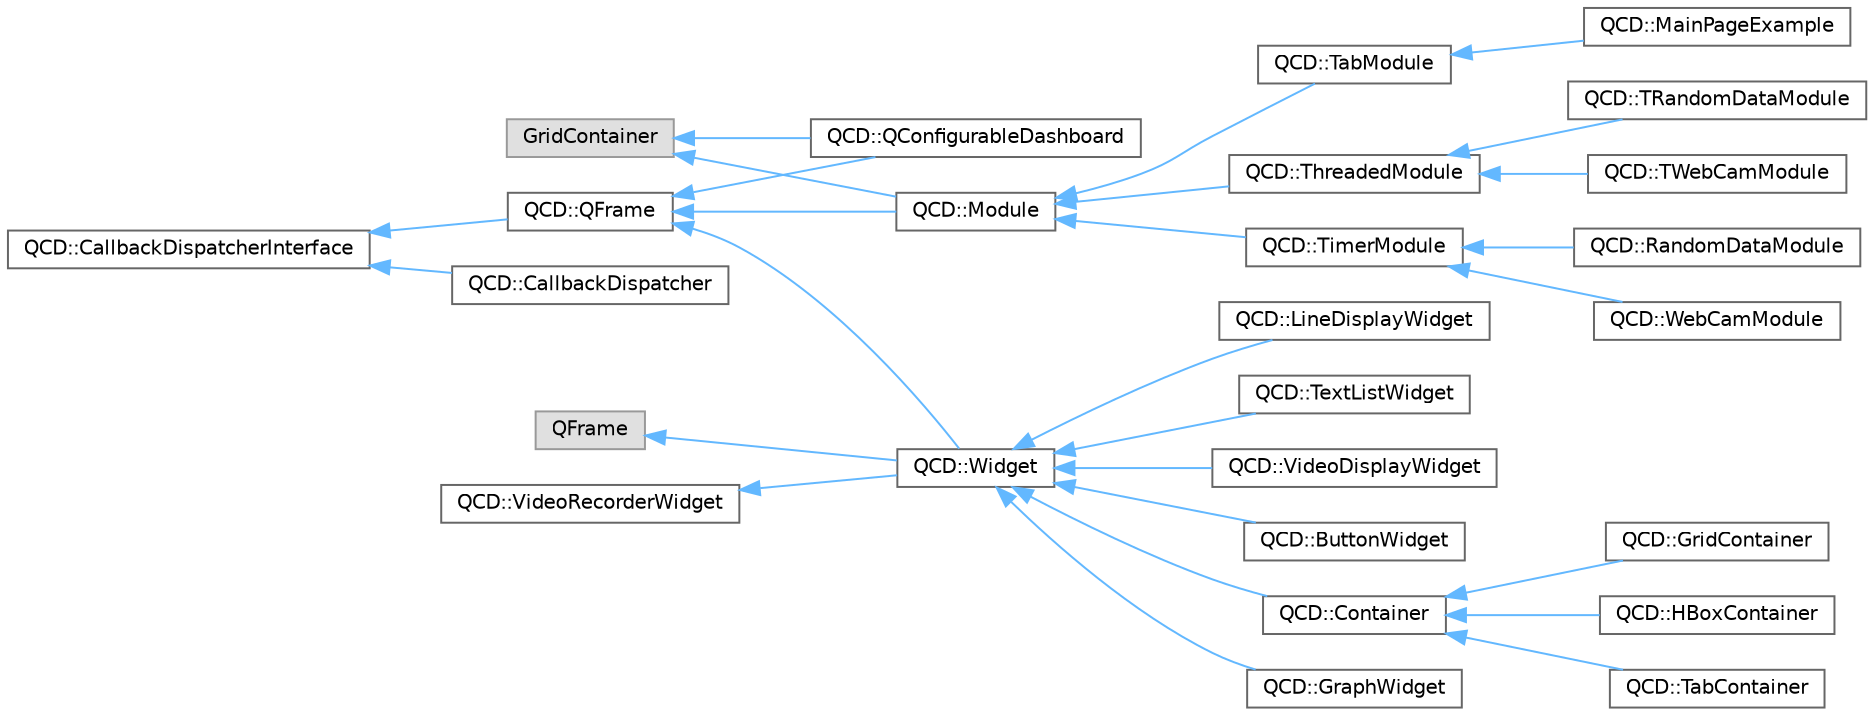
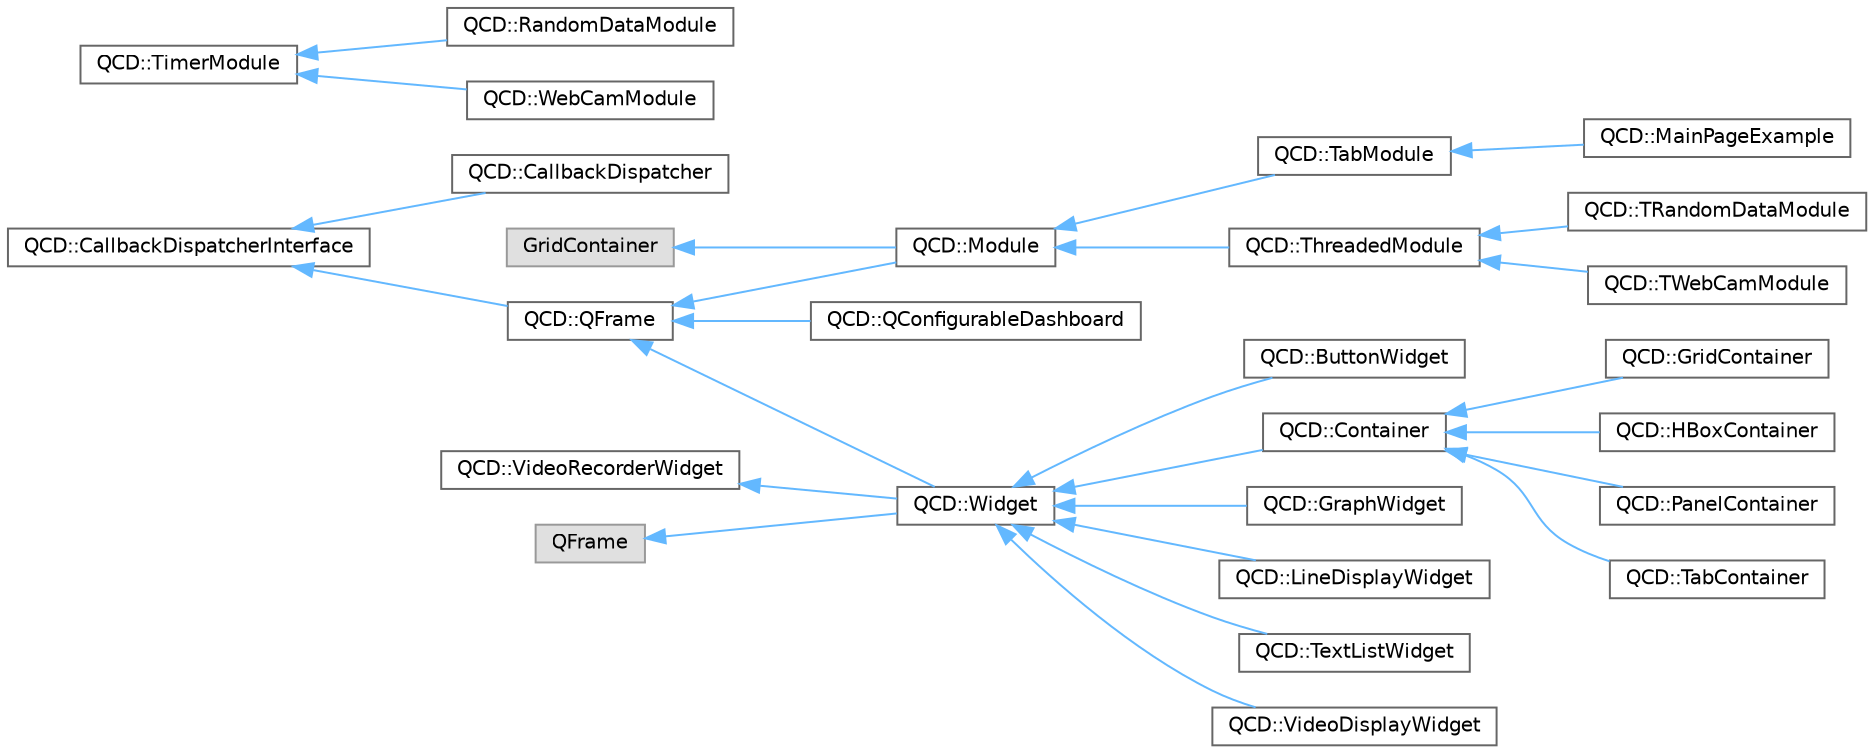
(752, 138) -> none
(1161, 229) -> none
none -> (1717, 506)
